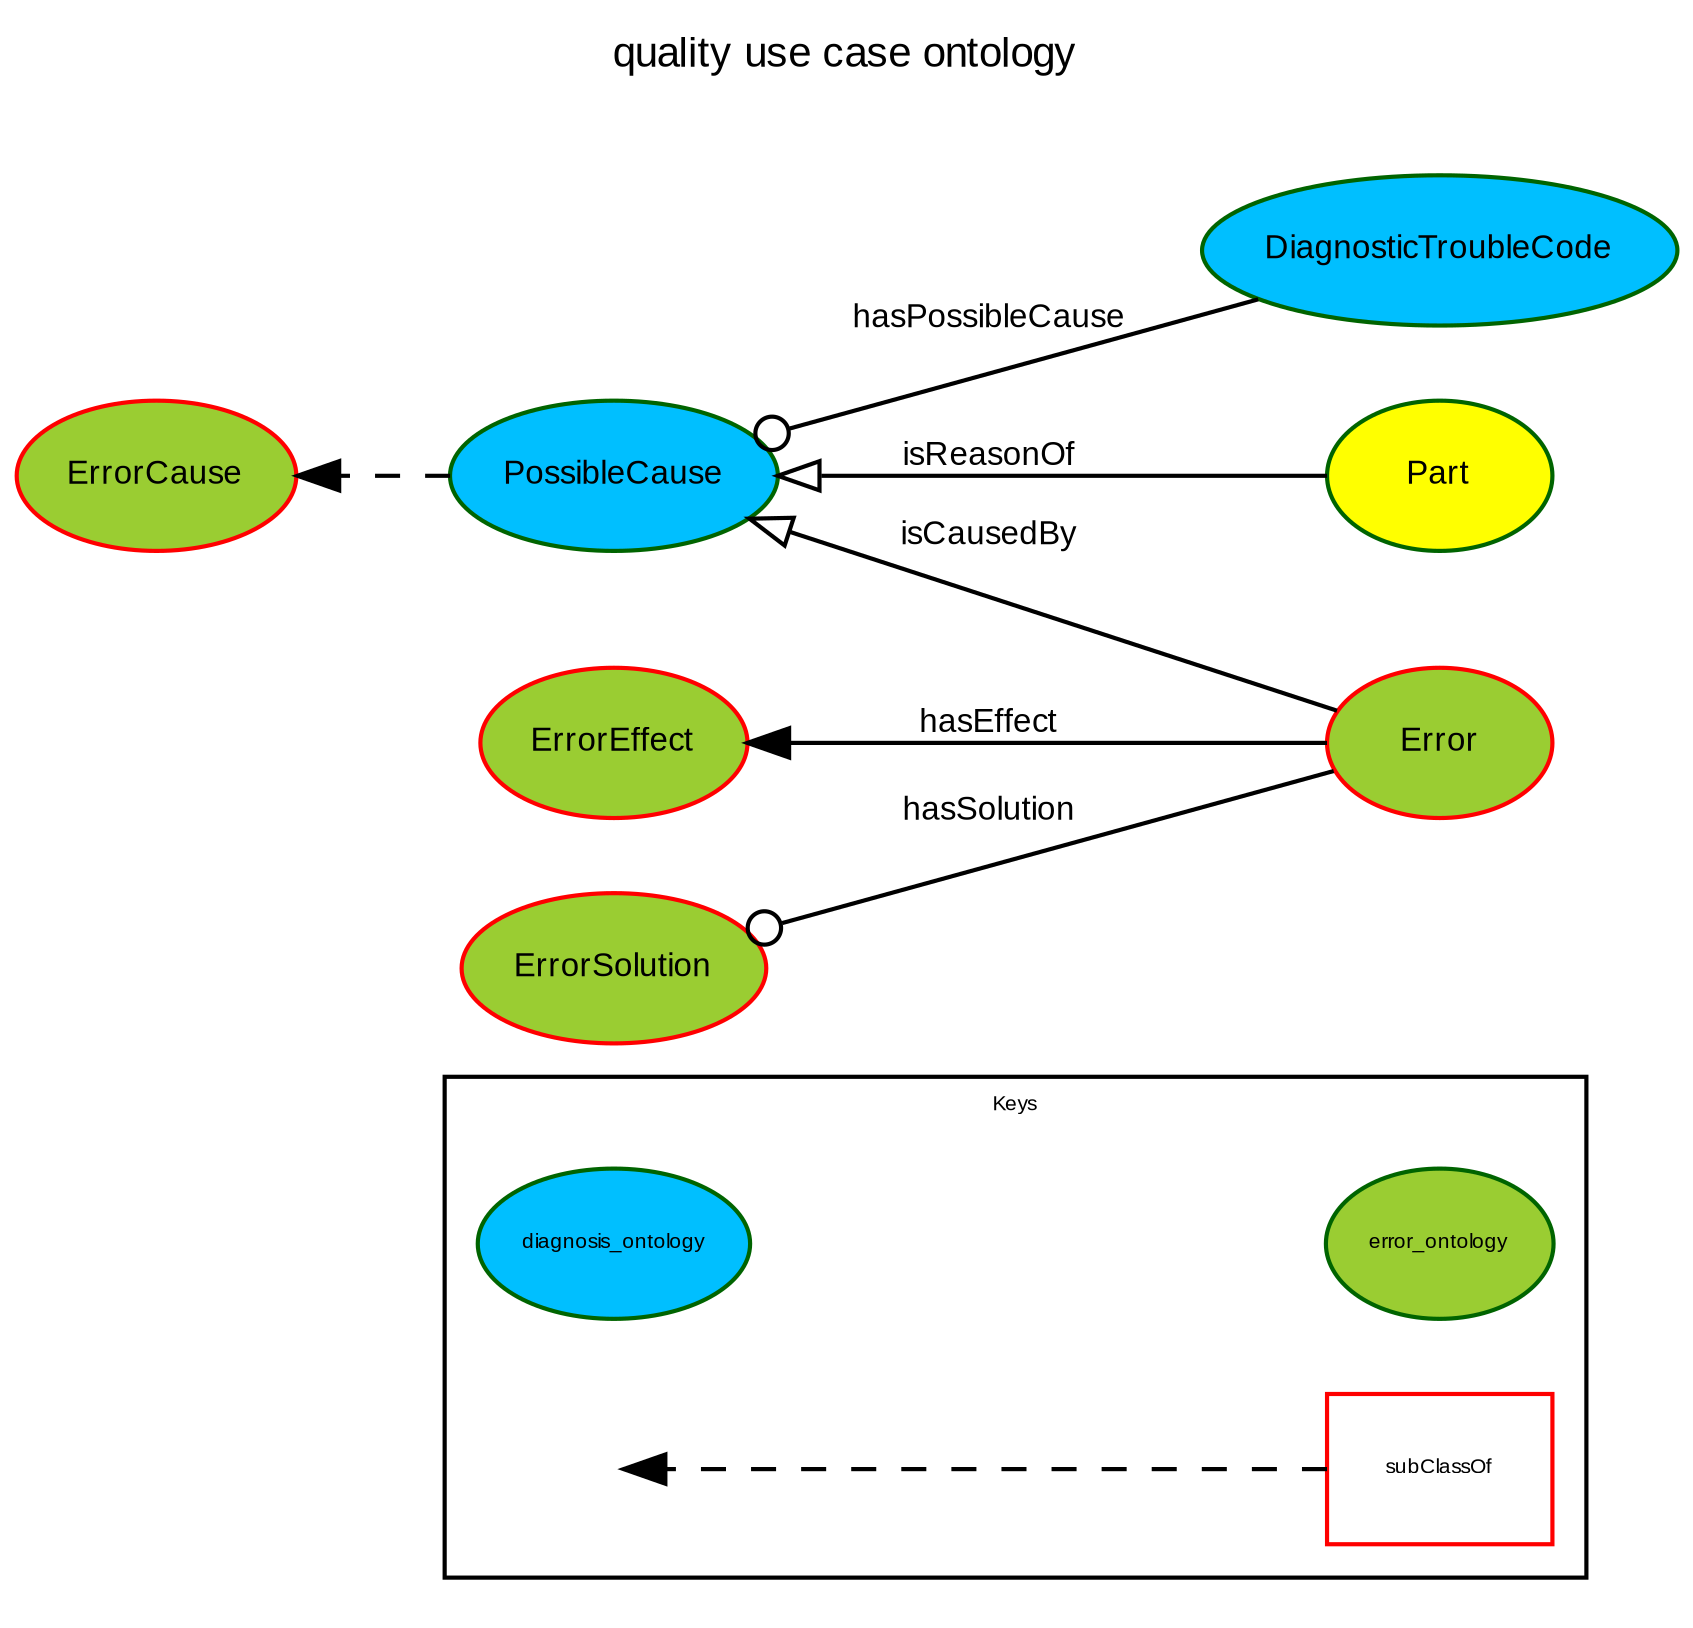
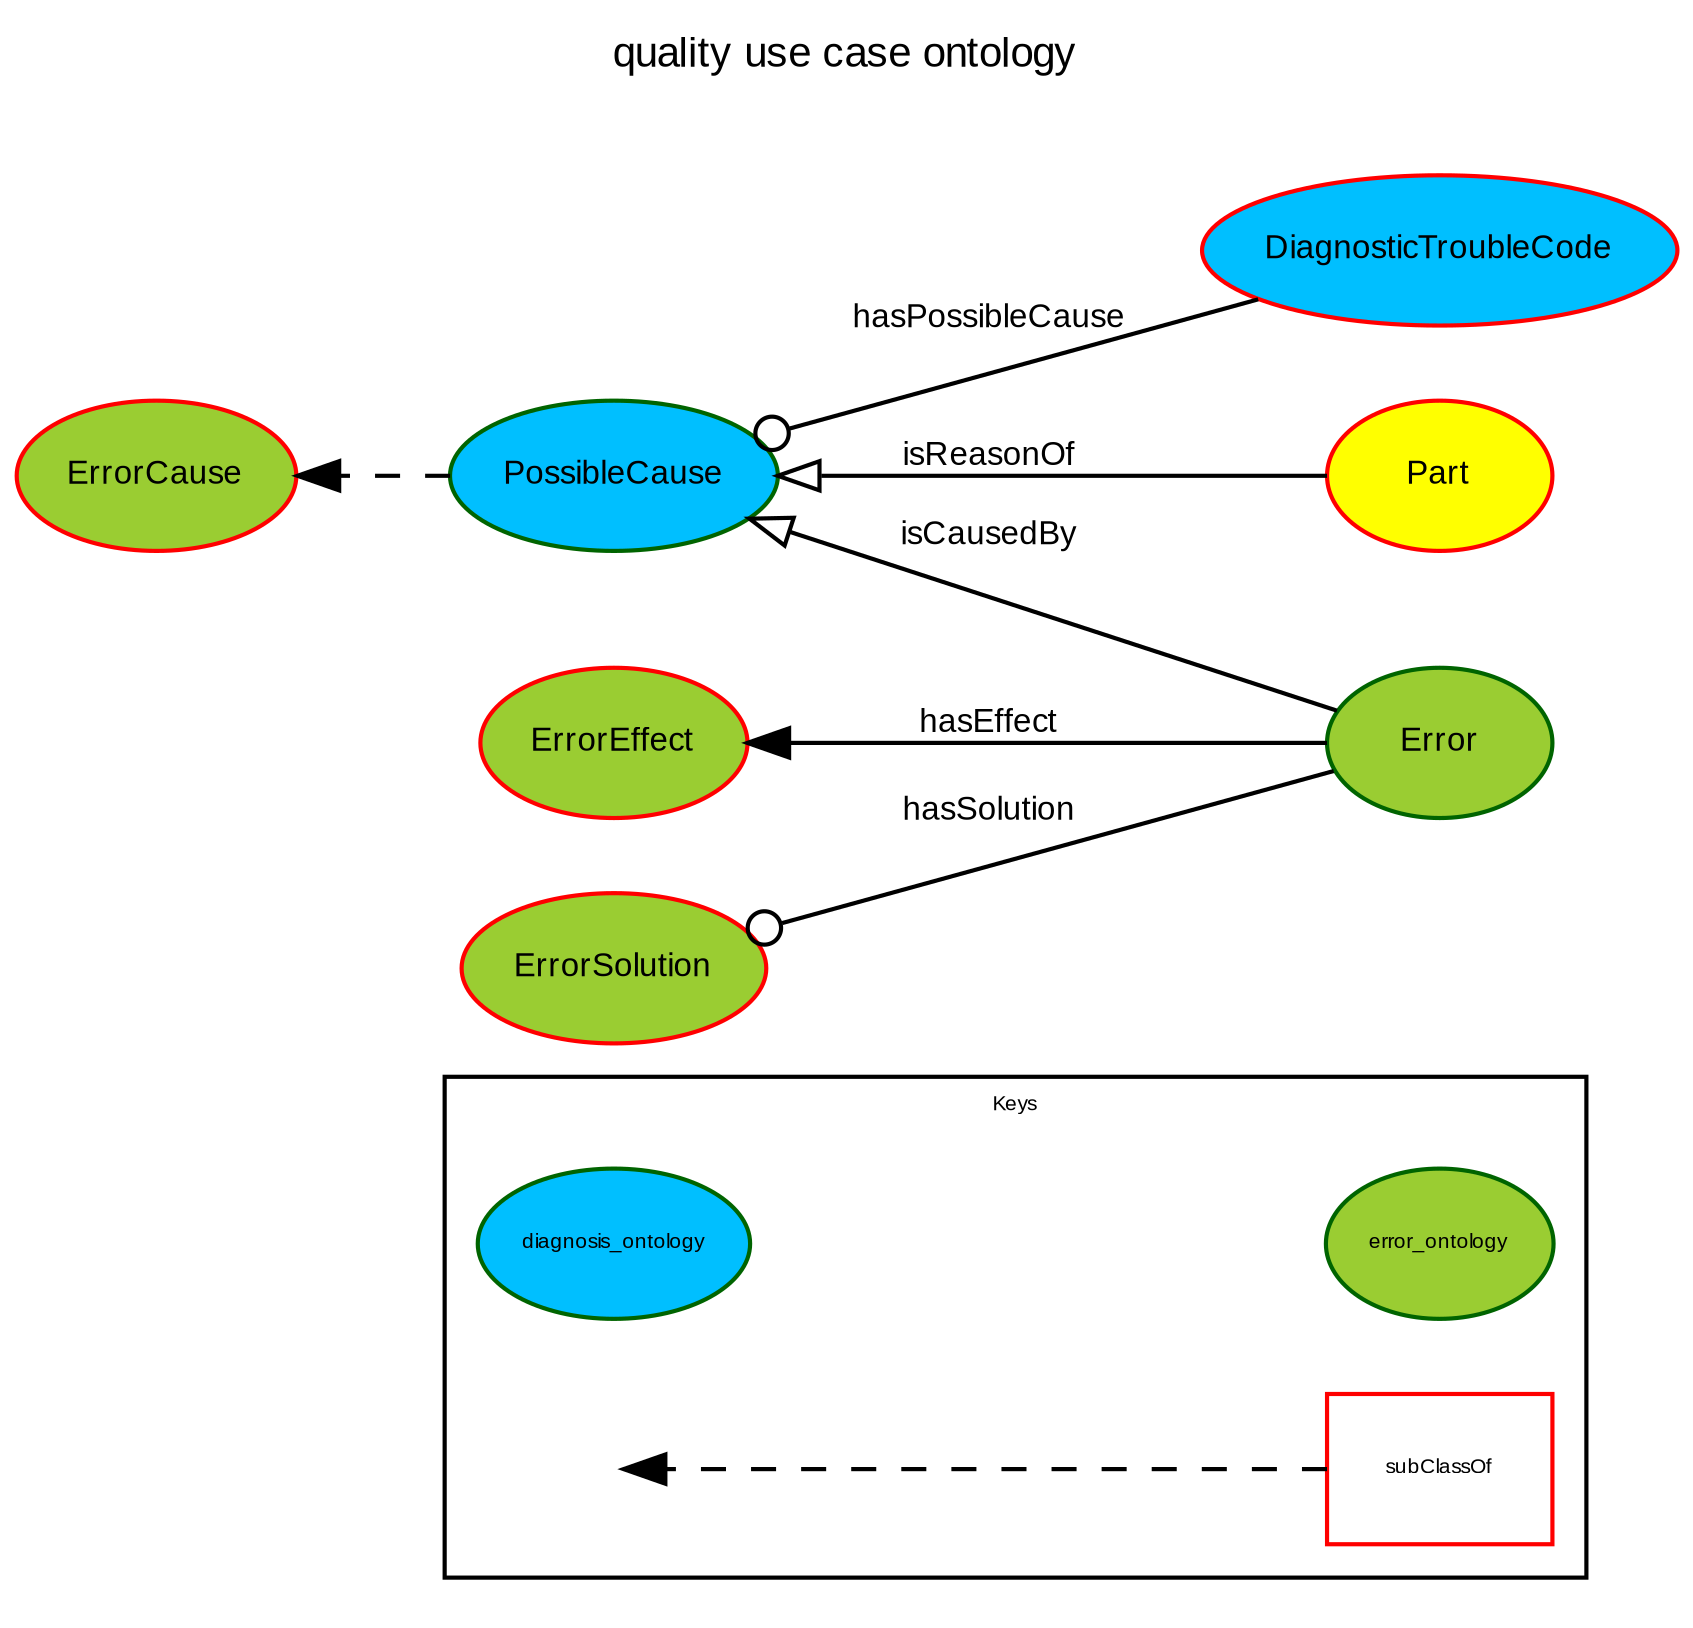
(1440, 250) -> (1440, 250)
(1440, 476) -> (1440, 476)
(1440, 743) -> (1440, 743)
